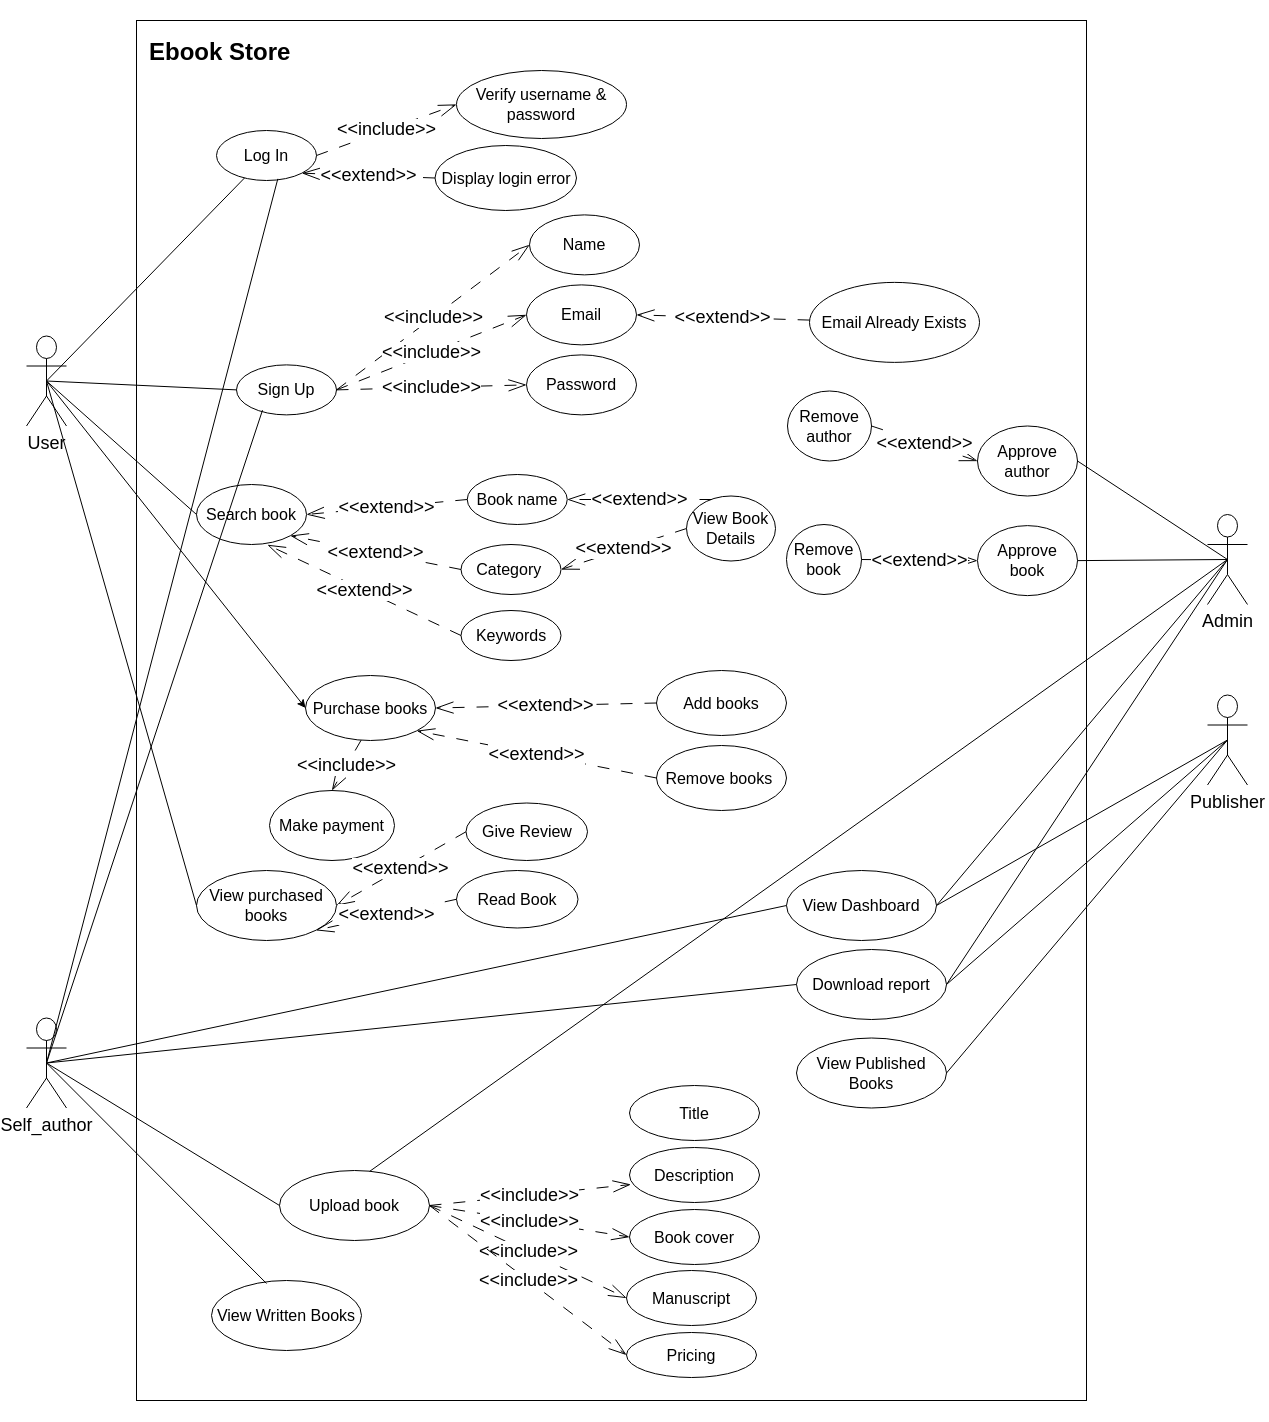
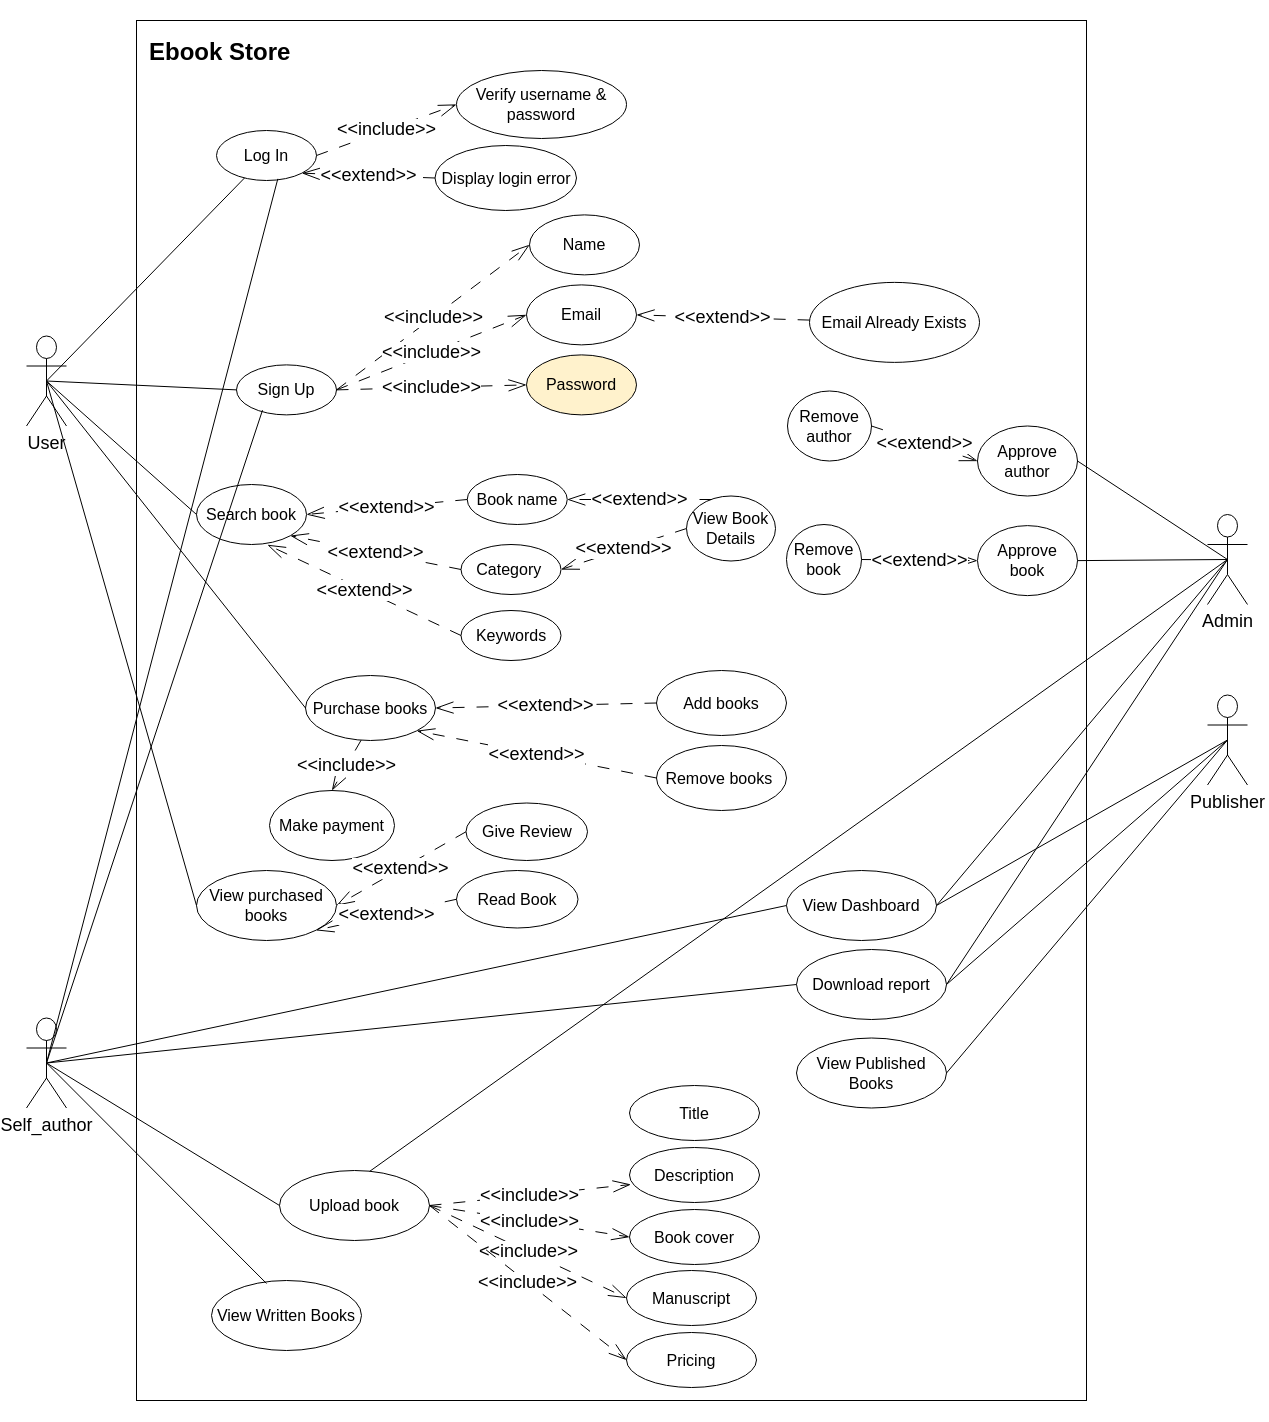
(582, 385) -> (582, 385)
(300, 701) -> (302, 704)
(692, 1355) -> (692, 1360)
